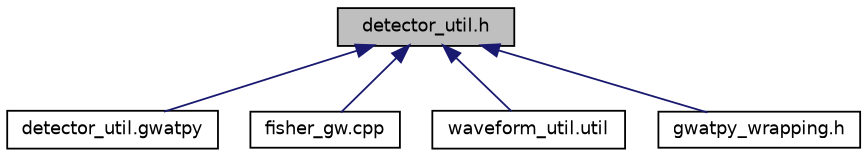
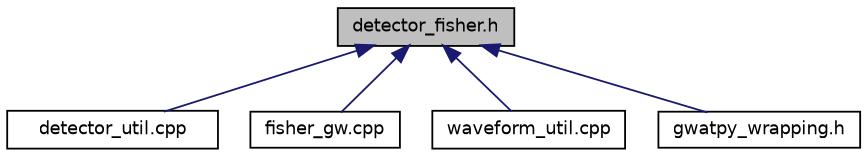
(426, 27) -> (426, 27)
(113, 130) -> (113, 130)
(529, 130) -> (529, 130)
